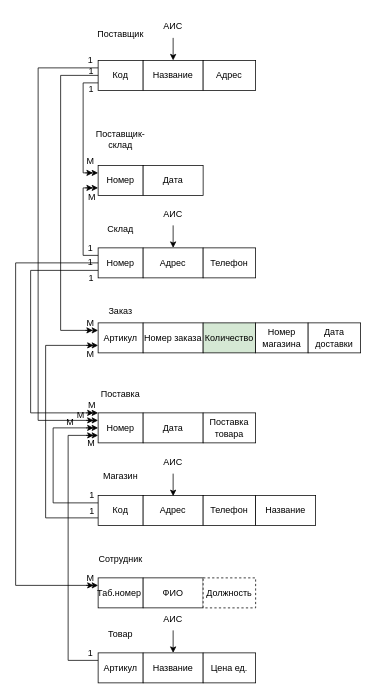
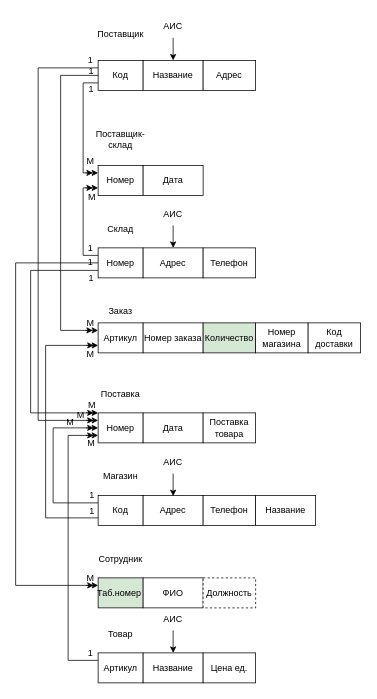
(334, 338) -> (334, 338)
(120, 593) -> (120, 593)
